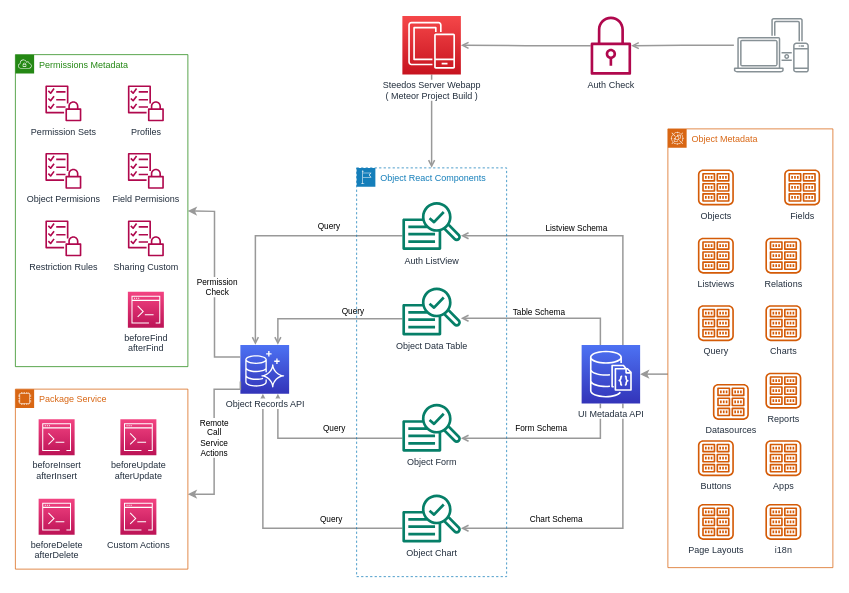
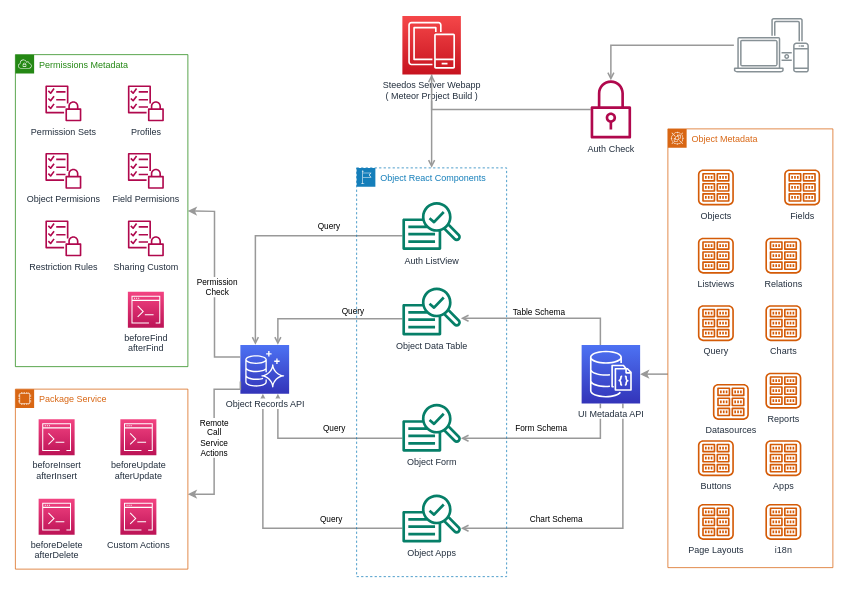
(611, 45) -> (611, 109)
(599, 236) -> none
(432, 553) -> (432, 553)
